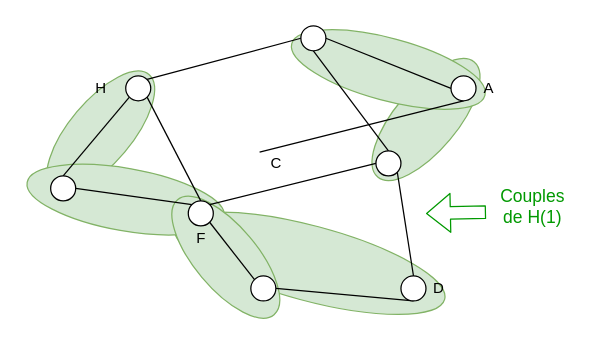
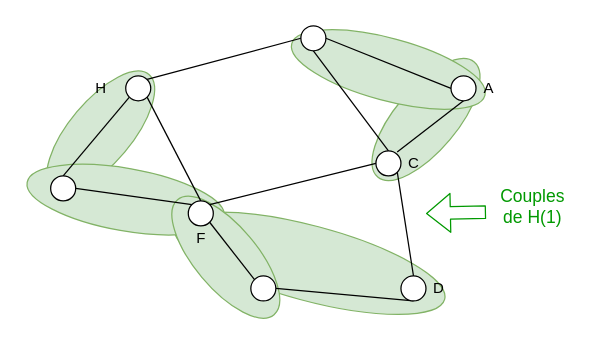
(276, 163) -> (413, 163)
